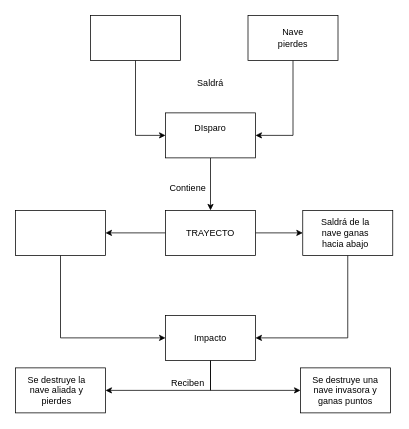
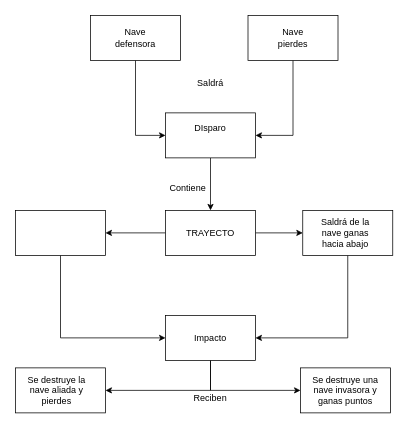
none -> (135, 38)
(188, 383) -> (210, 398)
